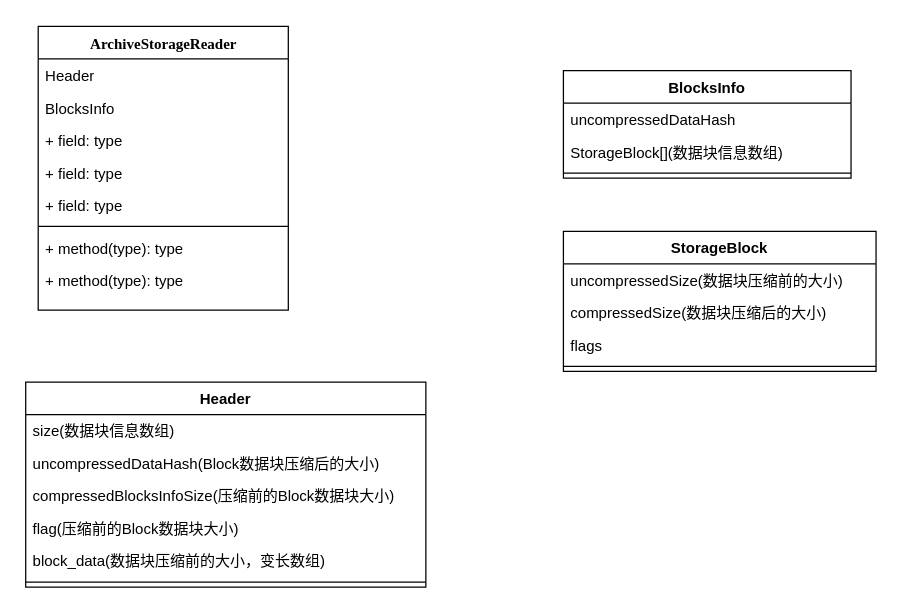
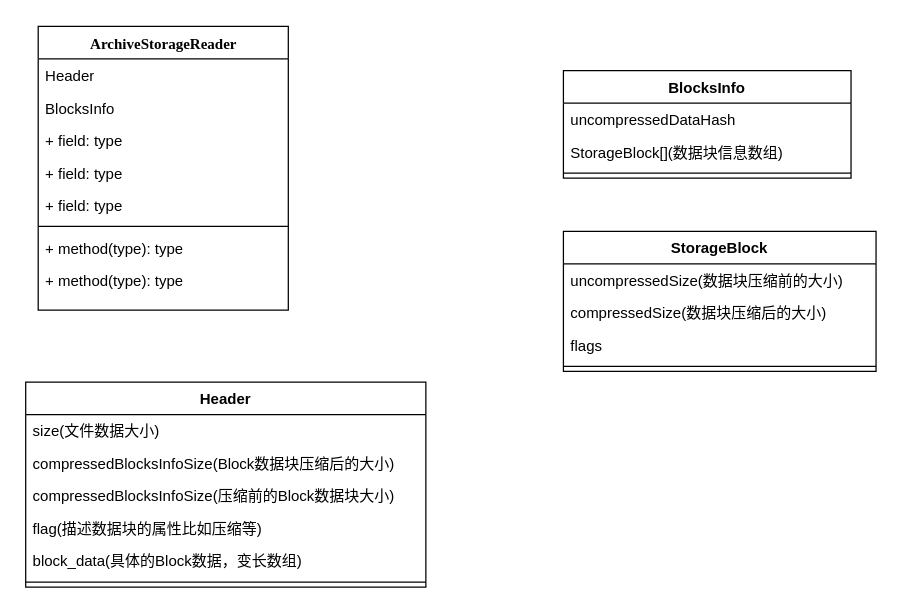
(108, 431) -> (101, 431)
(211, 464) -> (224, 464)
(142, 529) -> (153, 529)
(186, 561) -> (175, 561)
